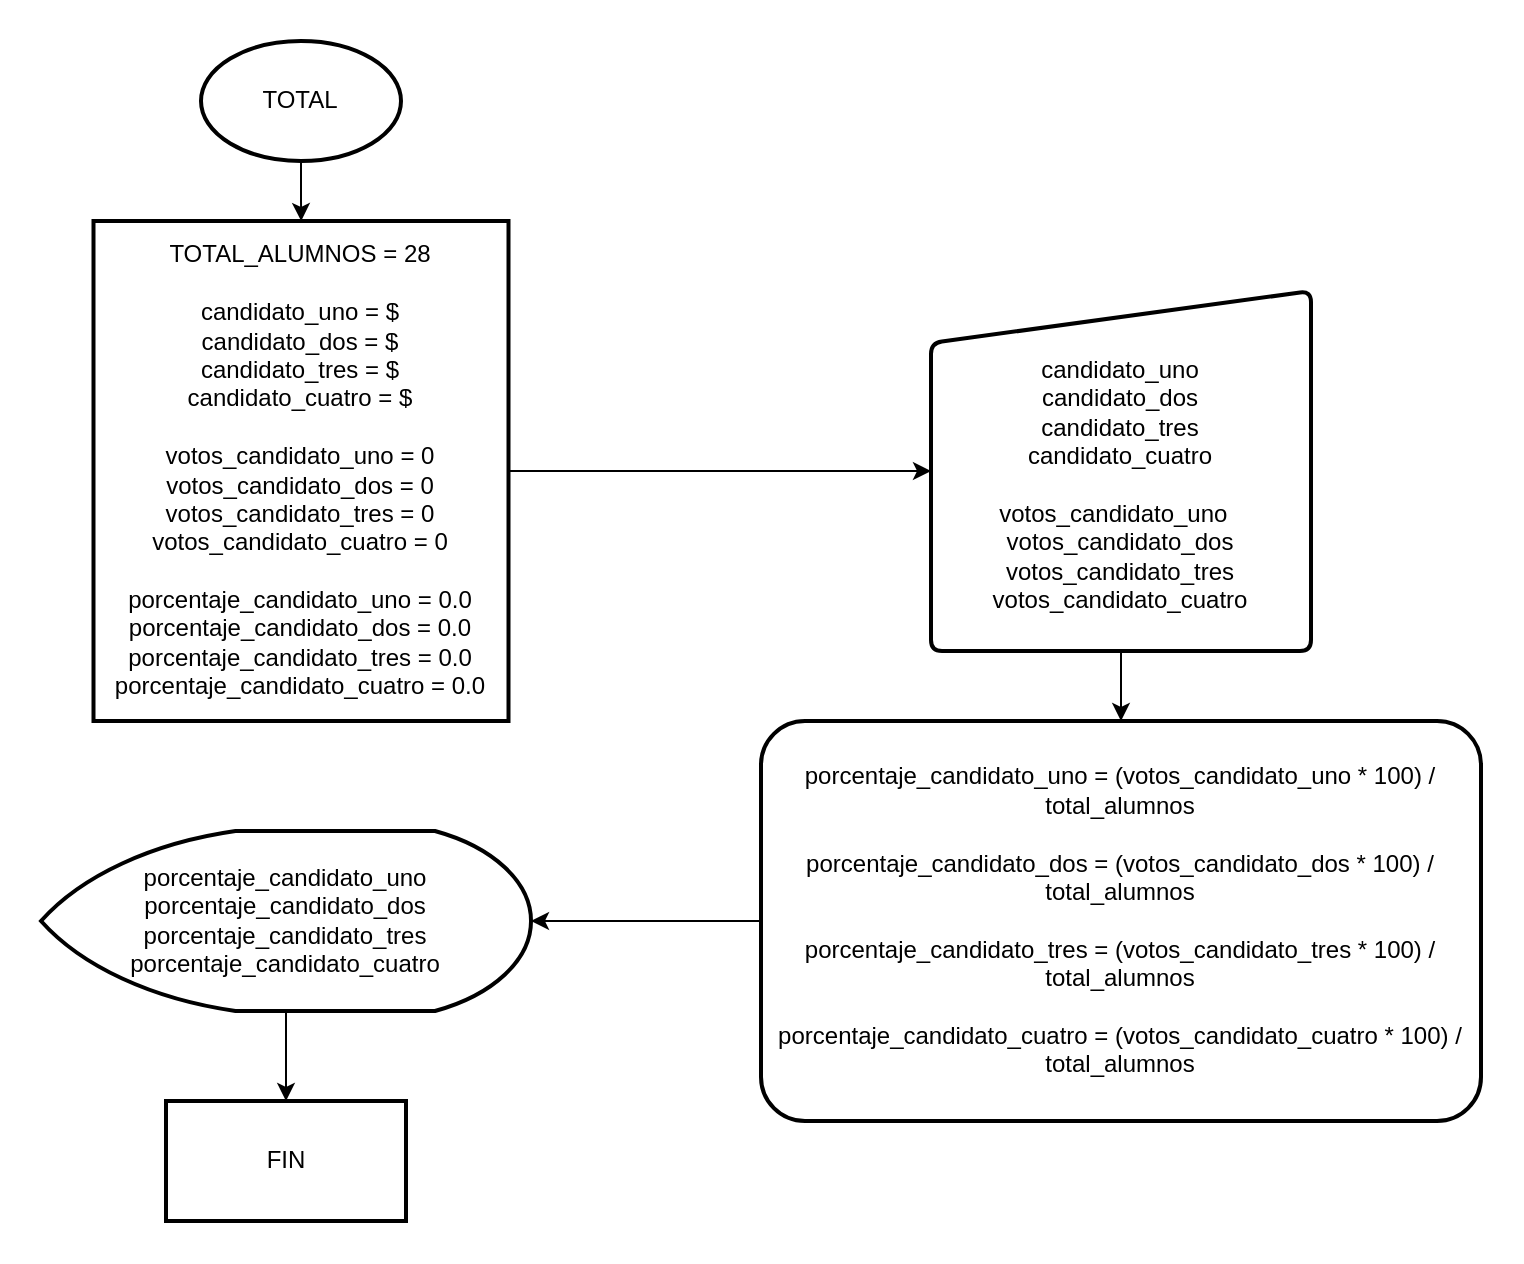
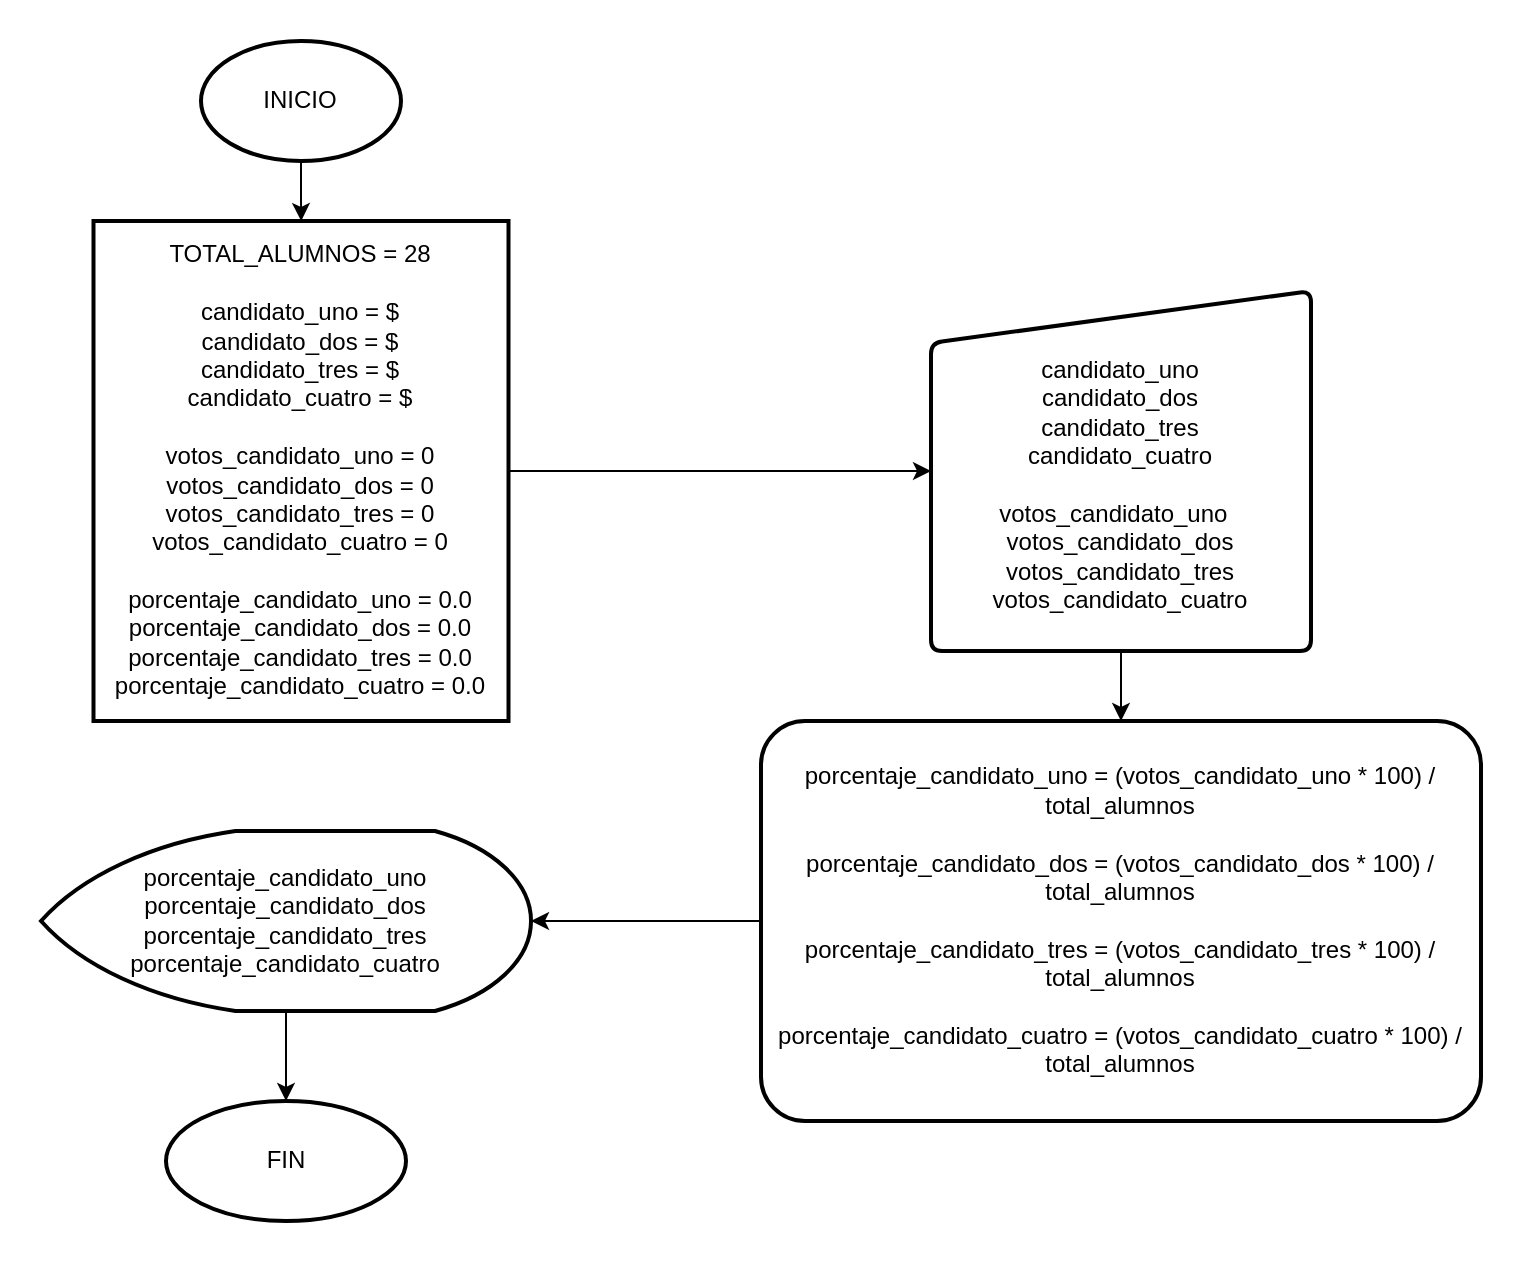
(301, 101) -> (301, 101)
(286, 1161) -> (286, 1161)
